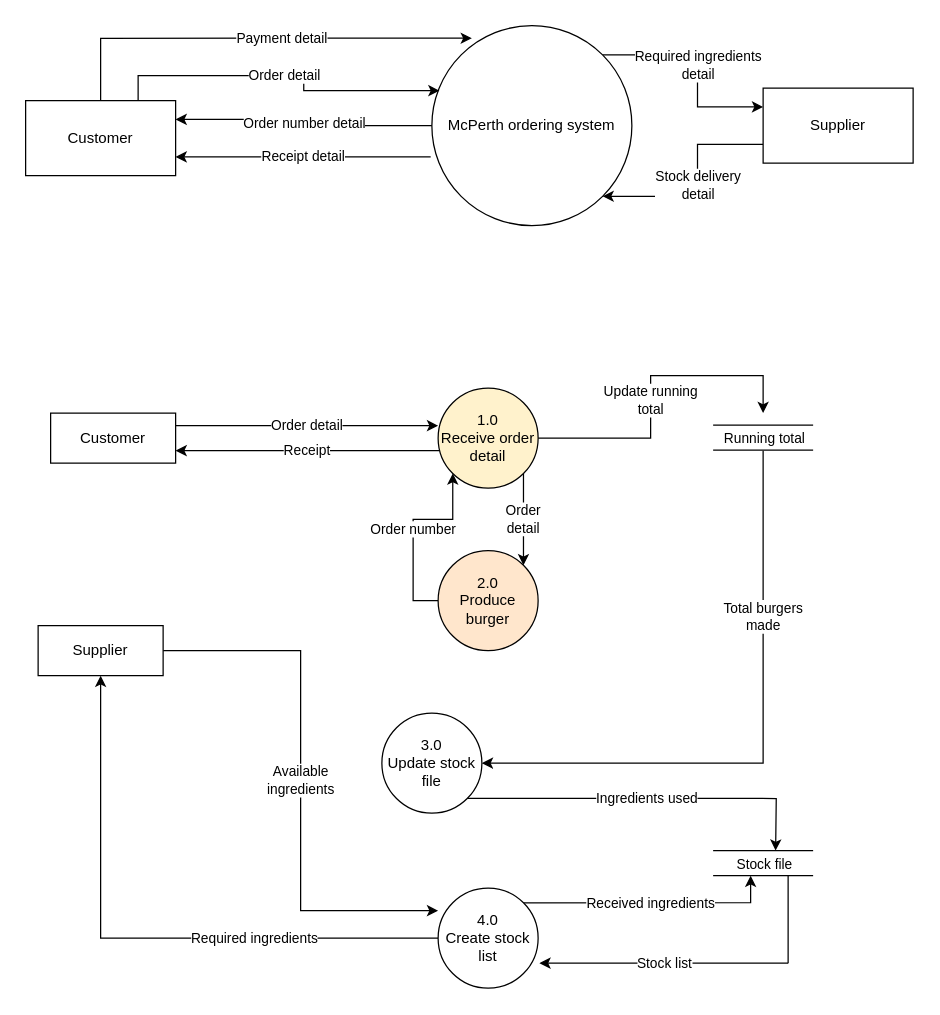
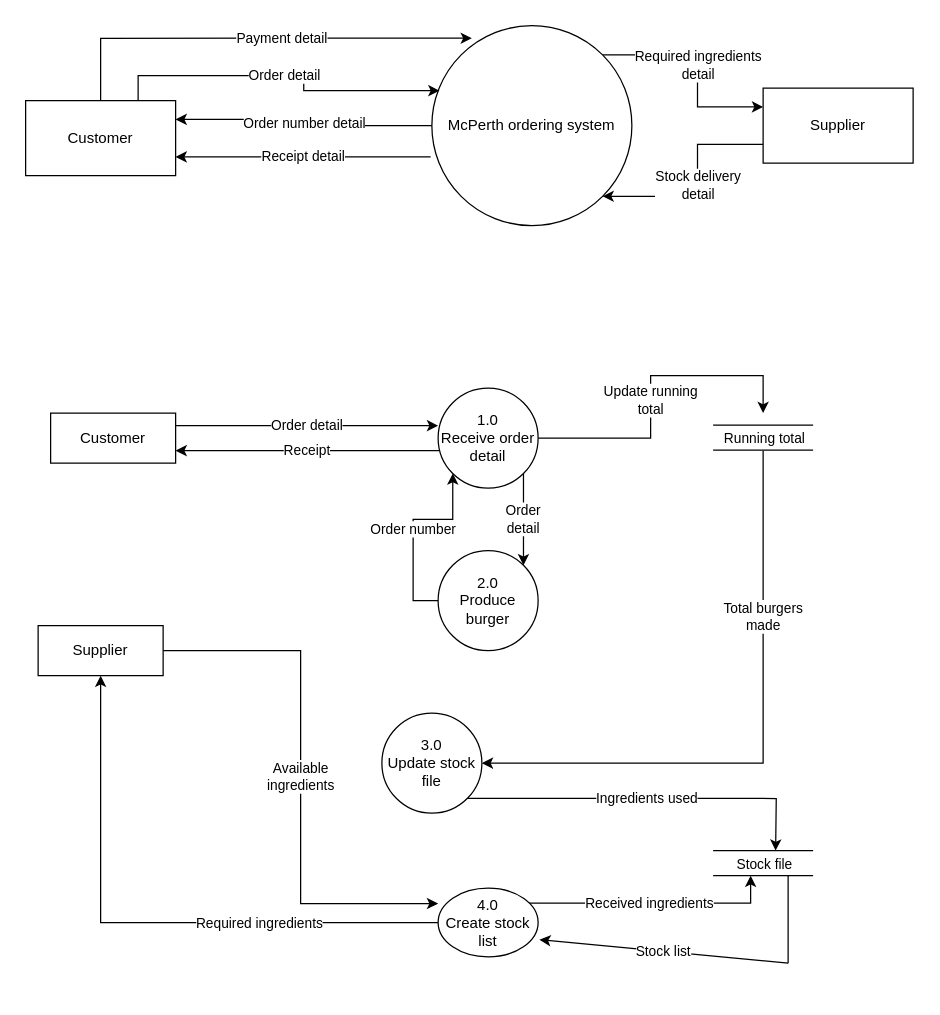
(488, 438) -> (488, 438)
(488, 601) -> (488, 601)
(488, 938) -> (488, 923)
